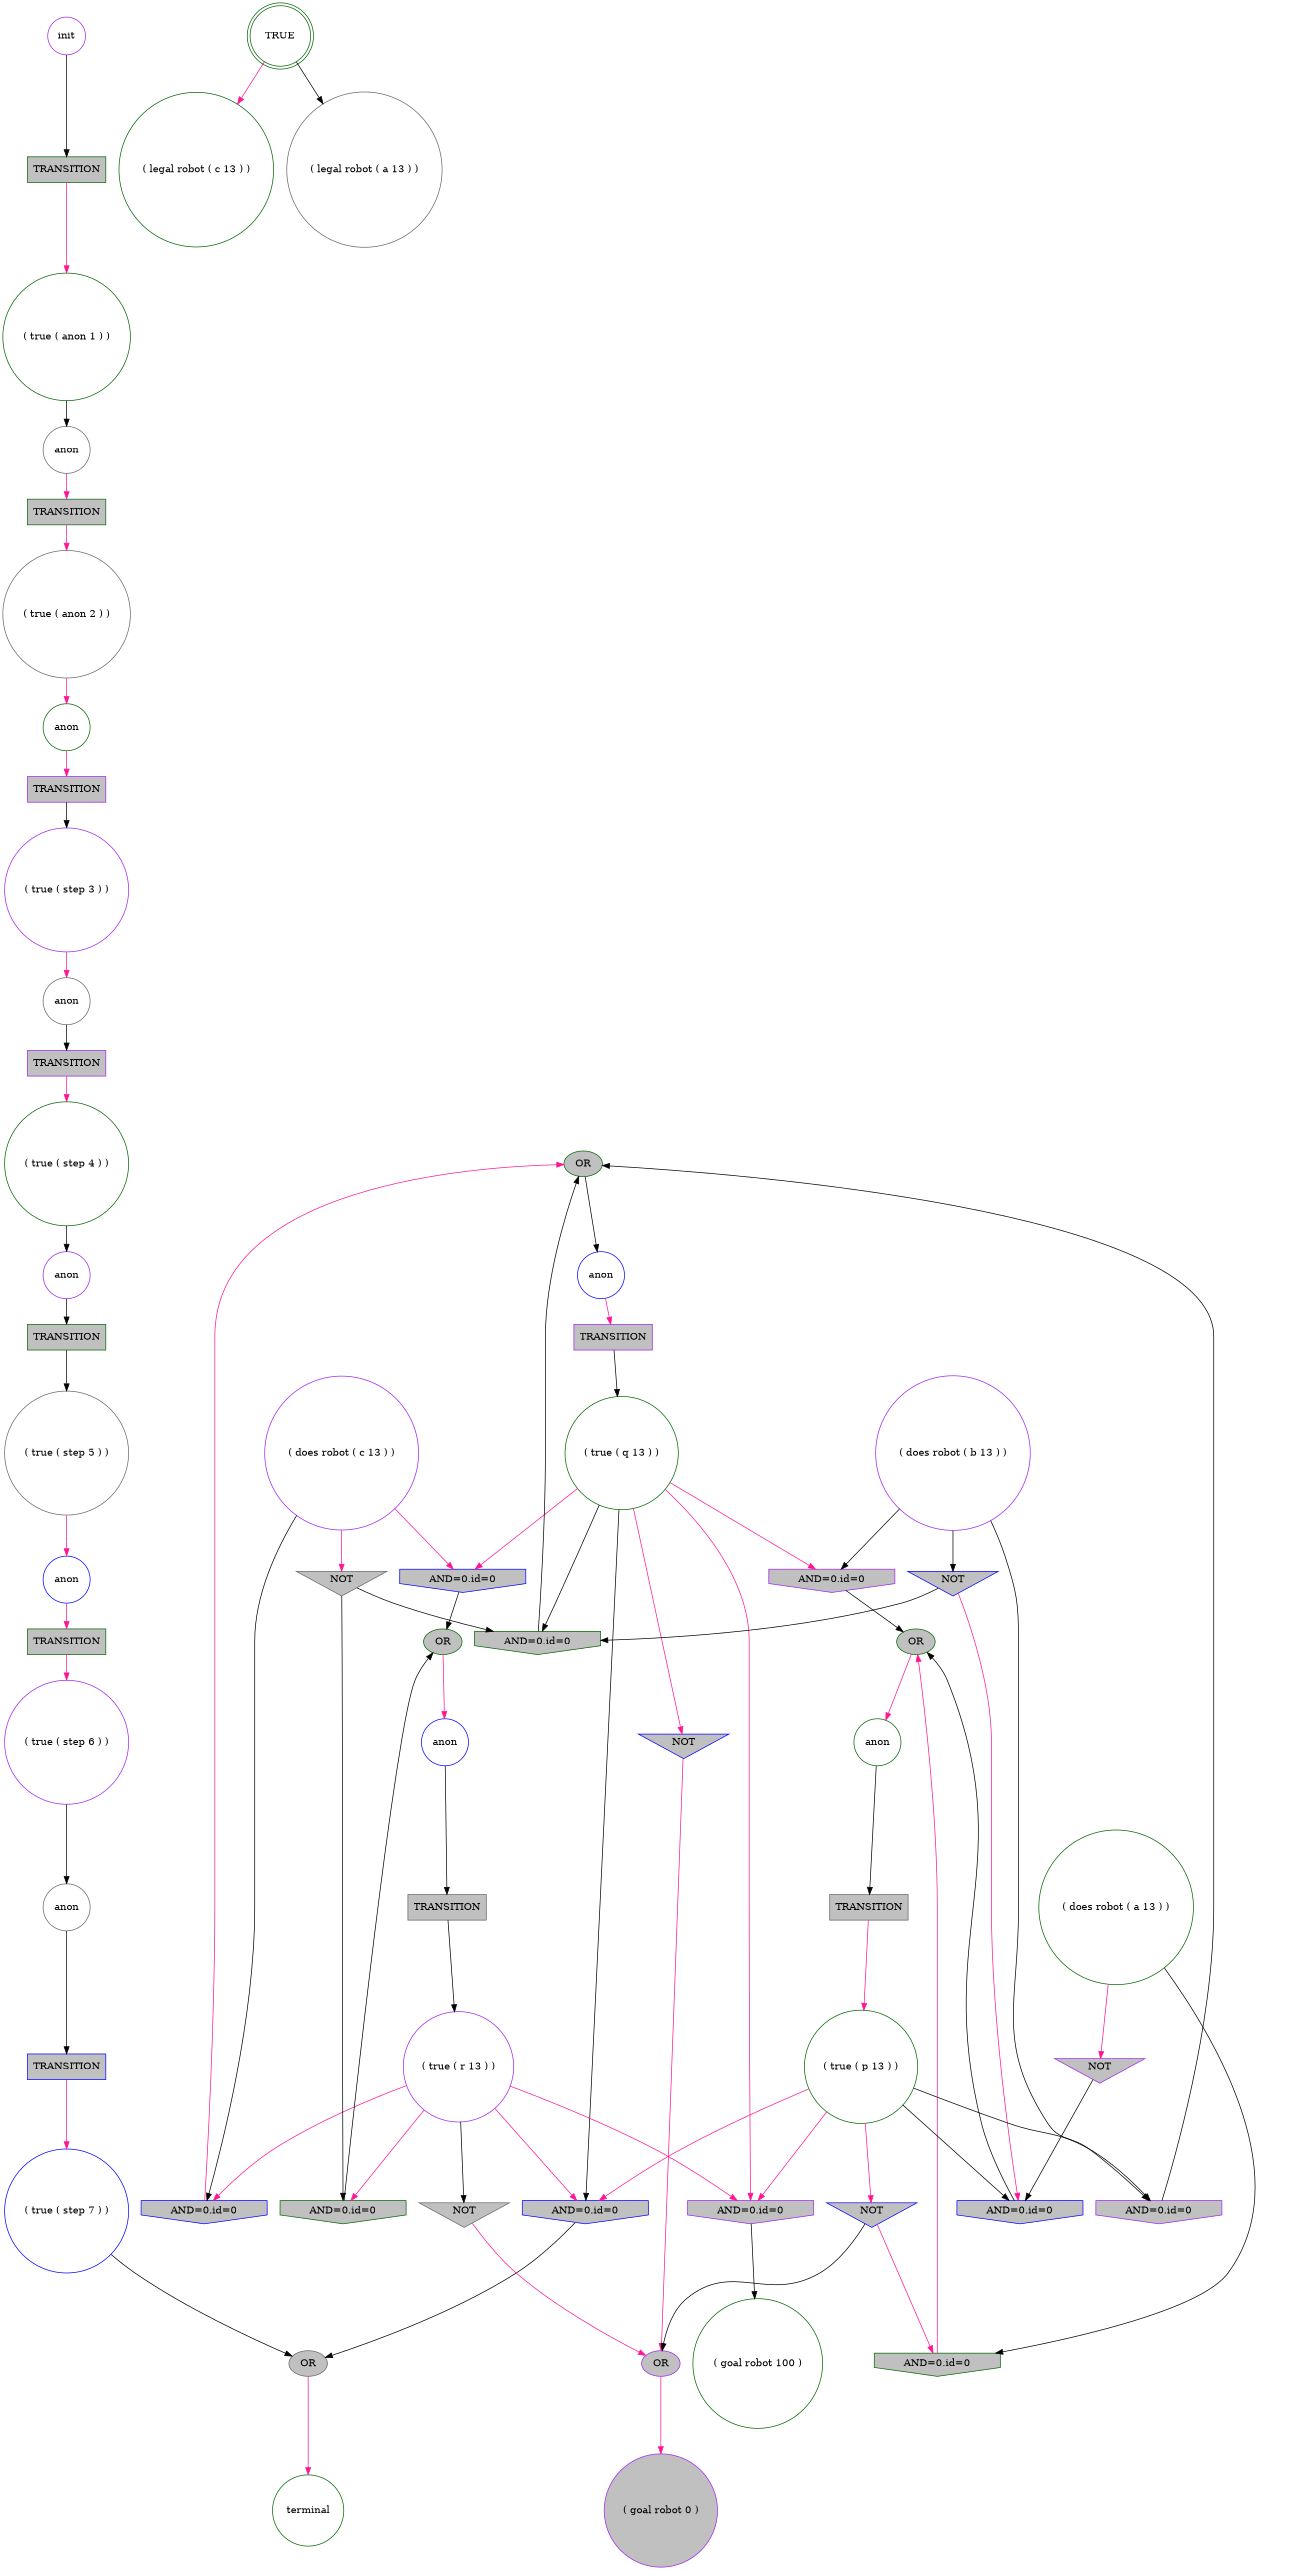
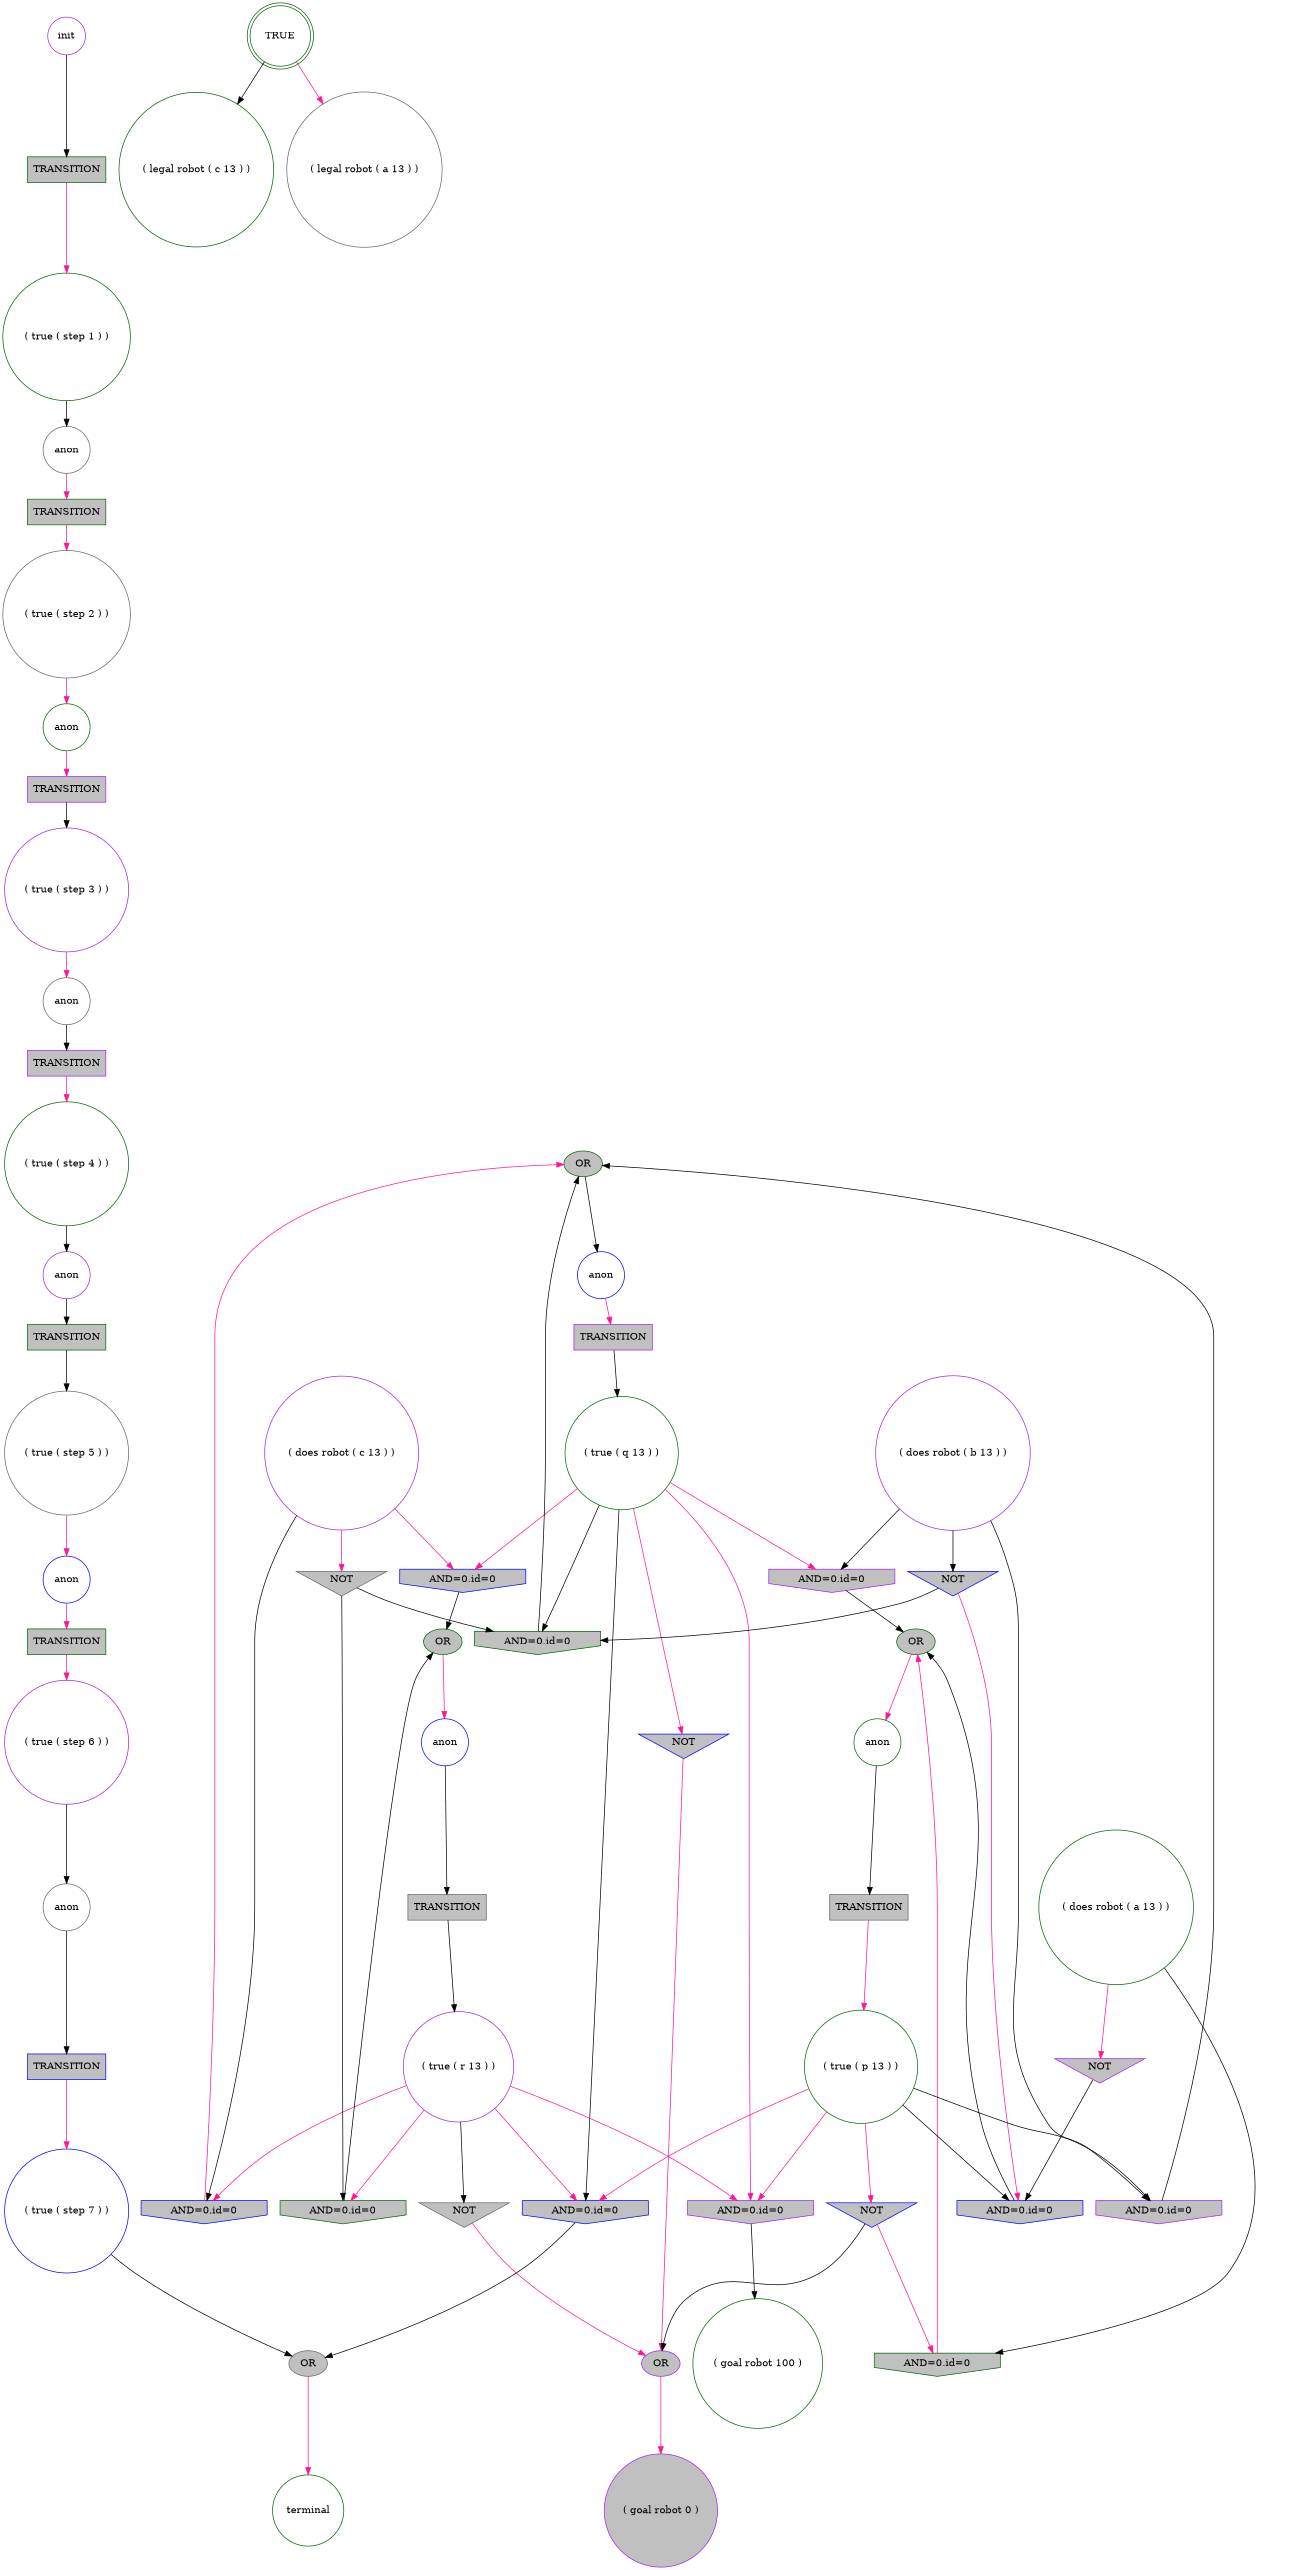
(253, 80) -> (253, 80)
(308, 80) -> (308, 80)
(67, 337) -> (67, 337)
(67, 614) -> (67, 614)
